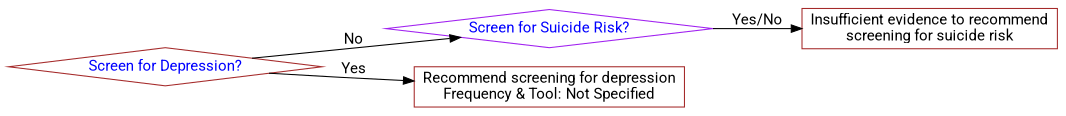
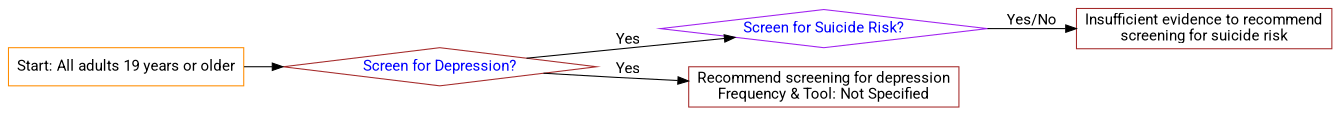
(354, 40) -> (628, 40)
none -> (126, 67)
